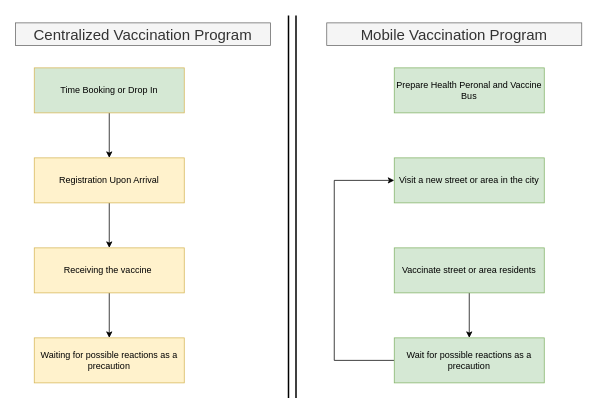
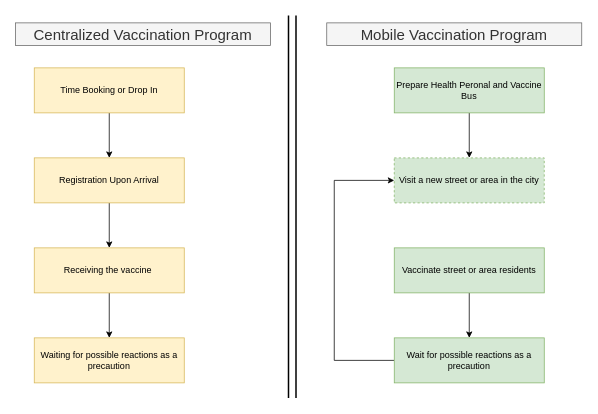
(109, 90) -> (109, 90)
none -> (469, 133)
(469, 180) -> (469, 180)
